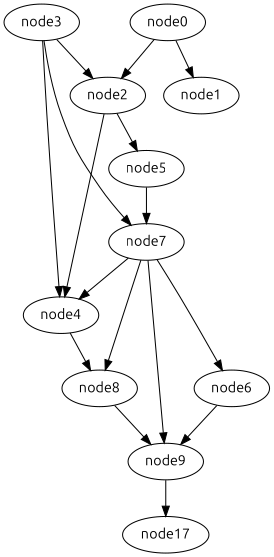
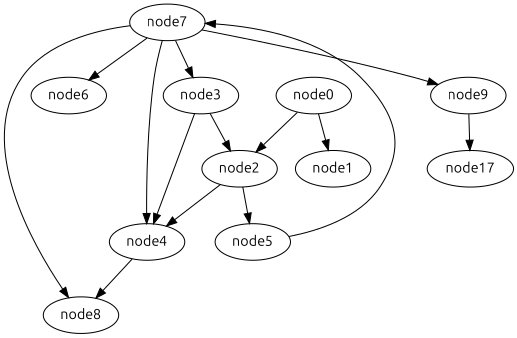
(70, 136) -> (182, 54)
(129, 421) -> none
(202, 421) -> none
